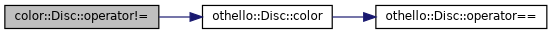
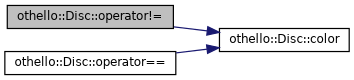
(82, 17) -> (90, 17)
(348, 17) -> (192, 51)
